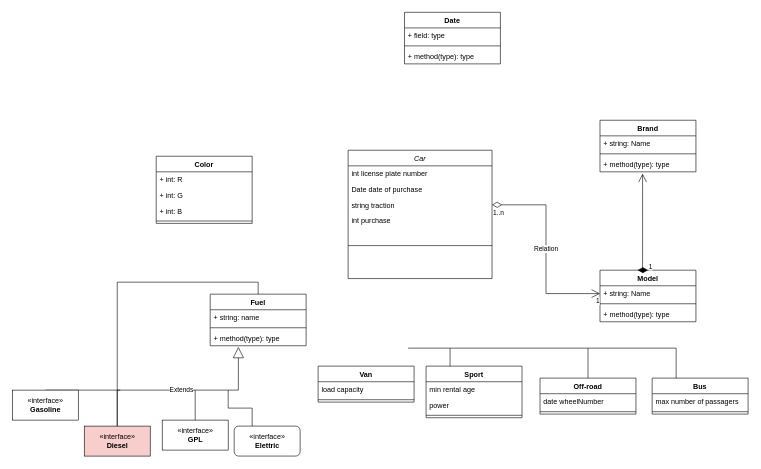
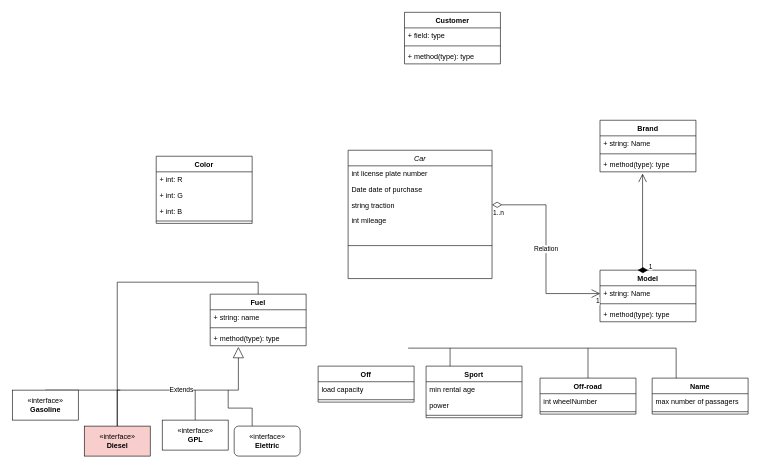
(452, 20) -> (452, 20)
(374, 221) -> (370, 221)
(366, 374) -> (366, 374)
(700, 386) -> (700, 386)
(574, 402) -> (571, 402)
